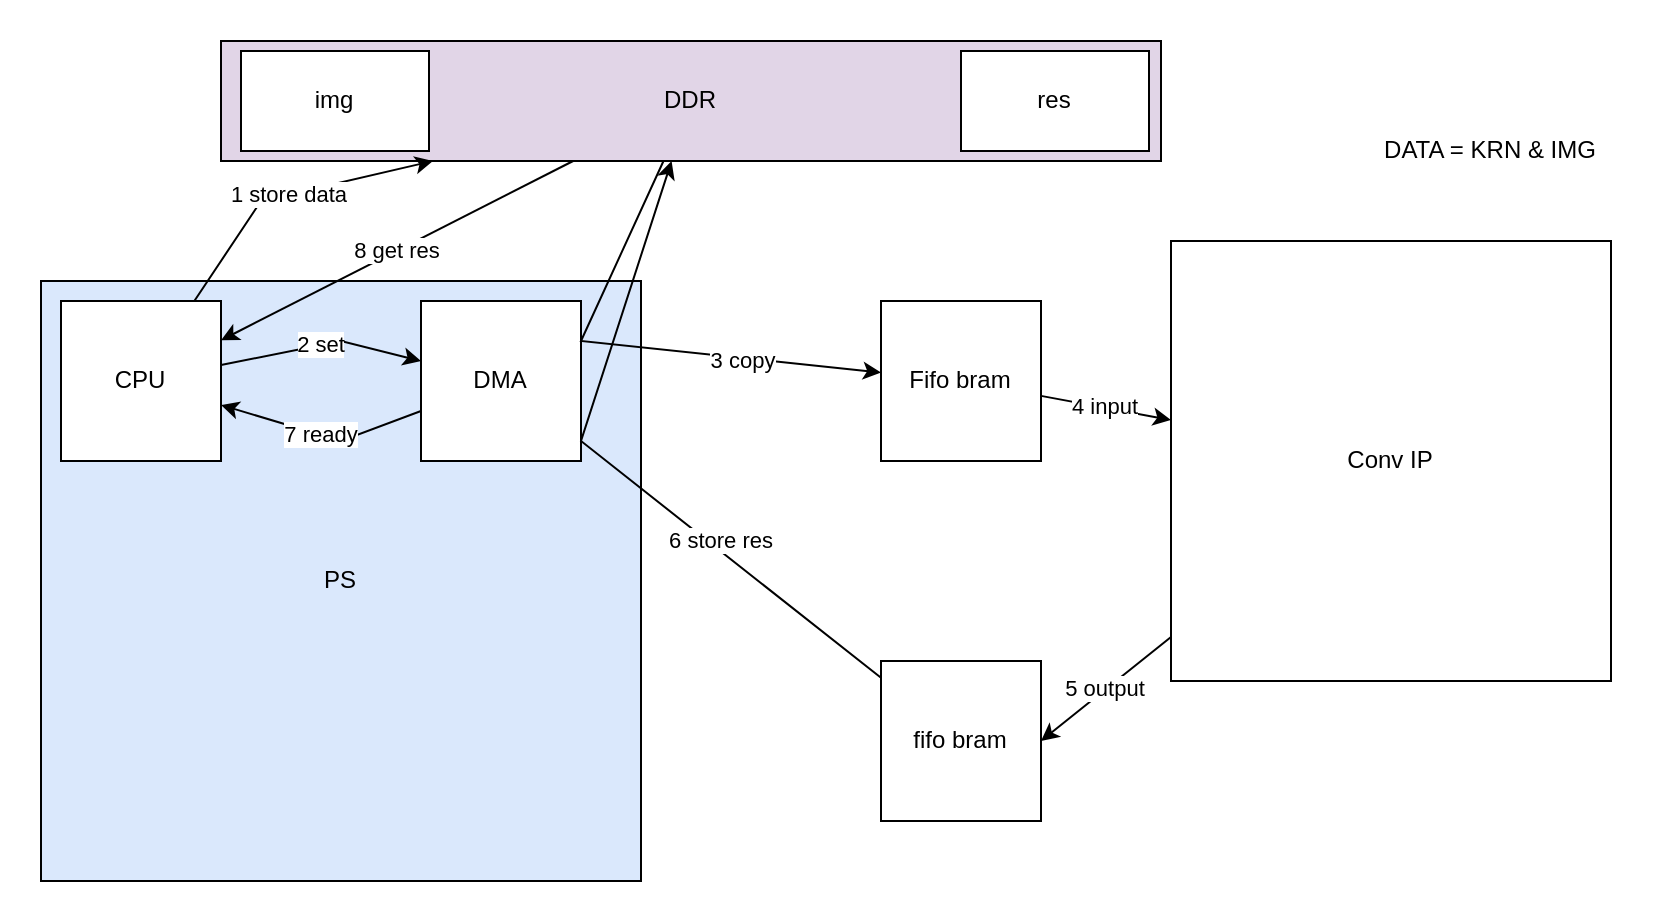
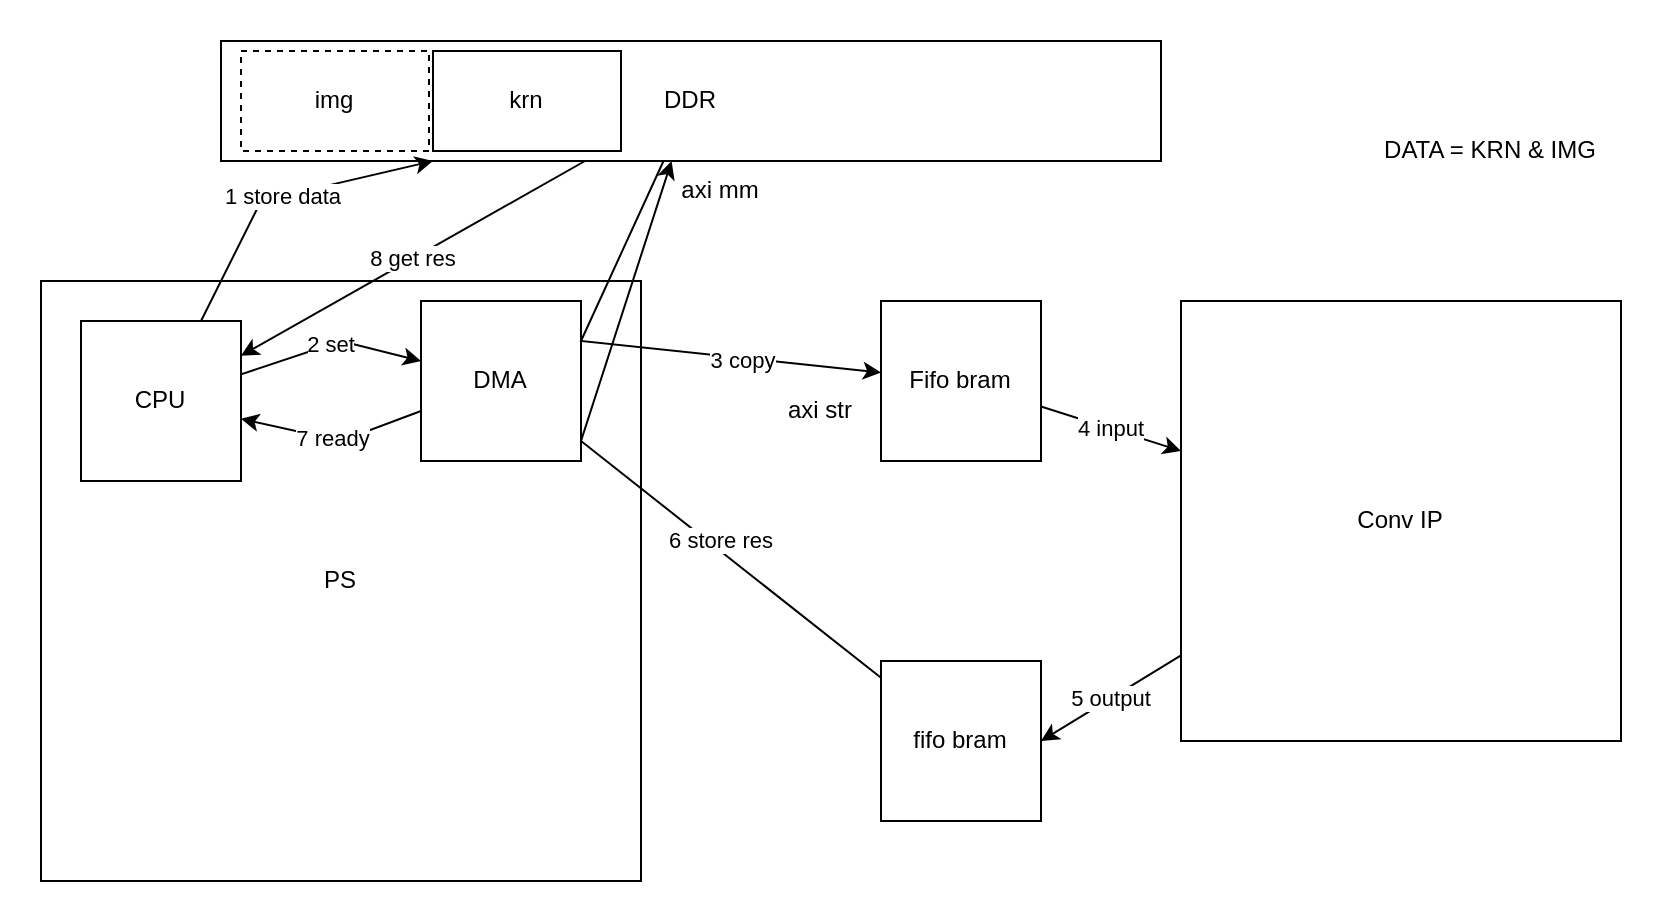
(335, 101) -> (335, 101)
none -> (527, 101)
(691, 101) -> (691, 101)
(1055, 101) -> none
none -> (721, 191)
(141, 381) -> (161, 401)
none -> (821, 411)
(1391, 461) -> (1401, 521)
(341, 581) -> (341, 581)
